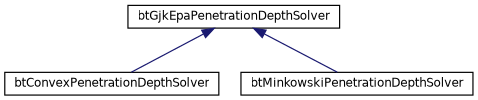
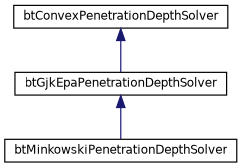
(167, 53) -> (121, 56)
